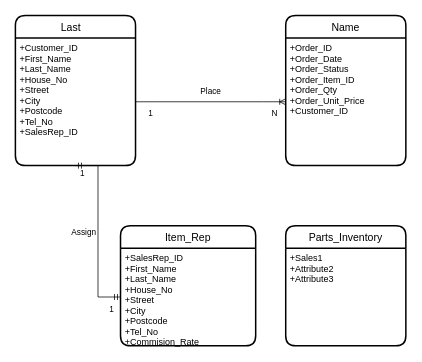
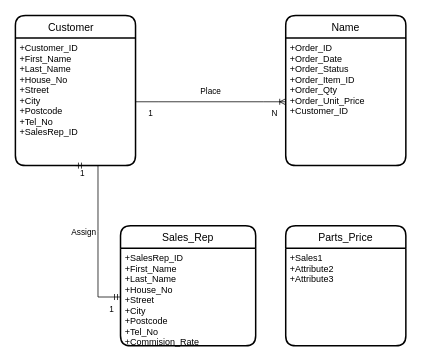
(75, 27) -> (75, 27)
(188, 237) -> (188, 237)
(345, 237) -> (345, 237)
